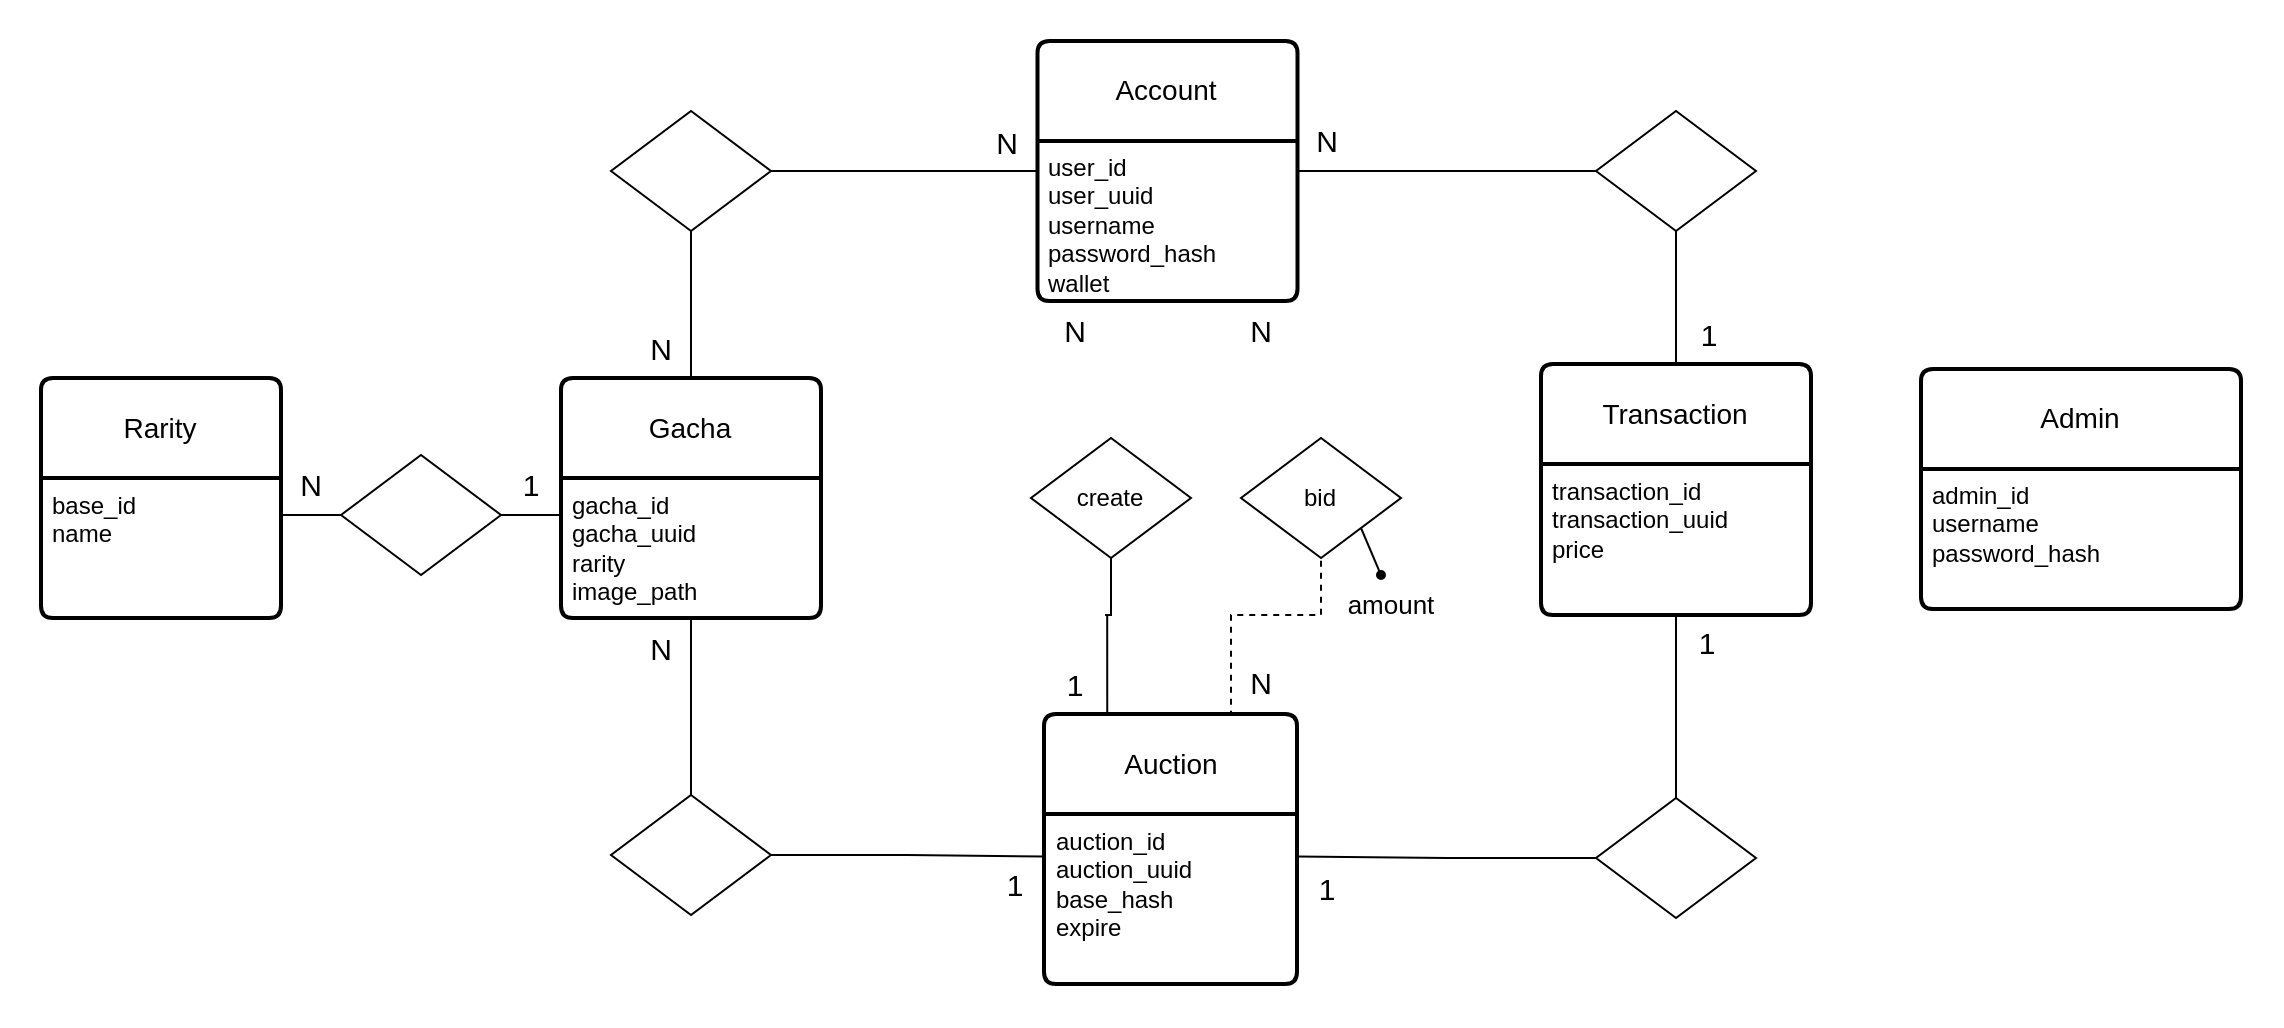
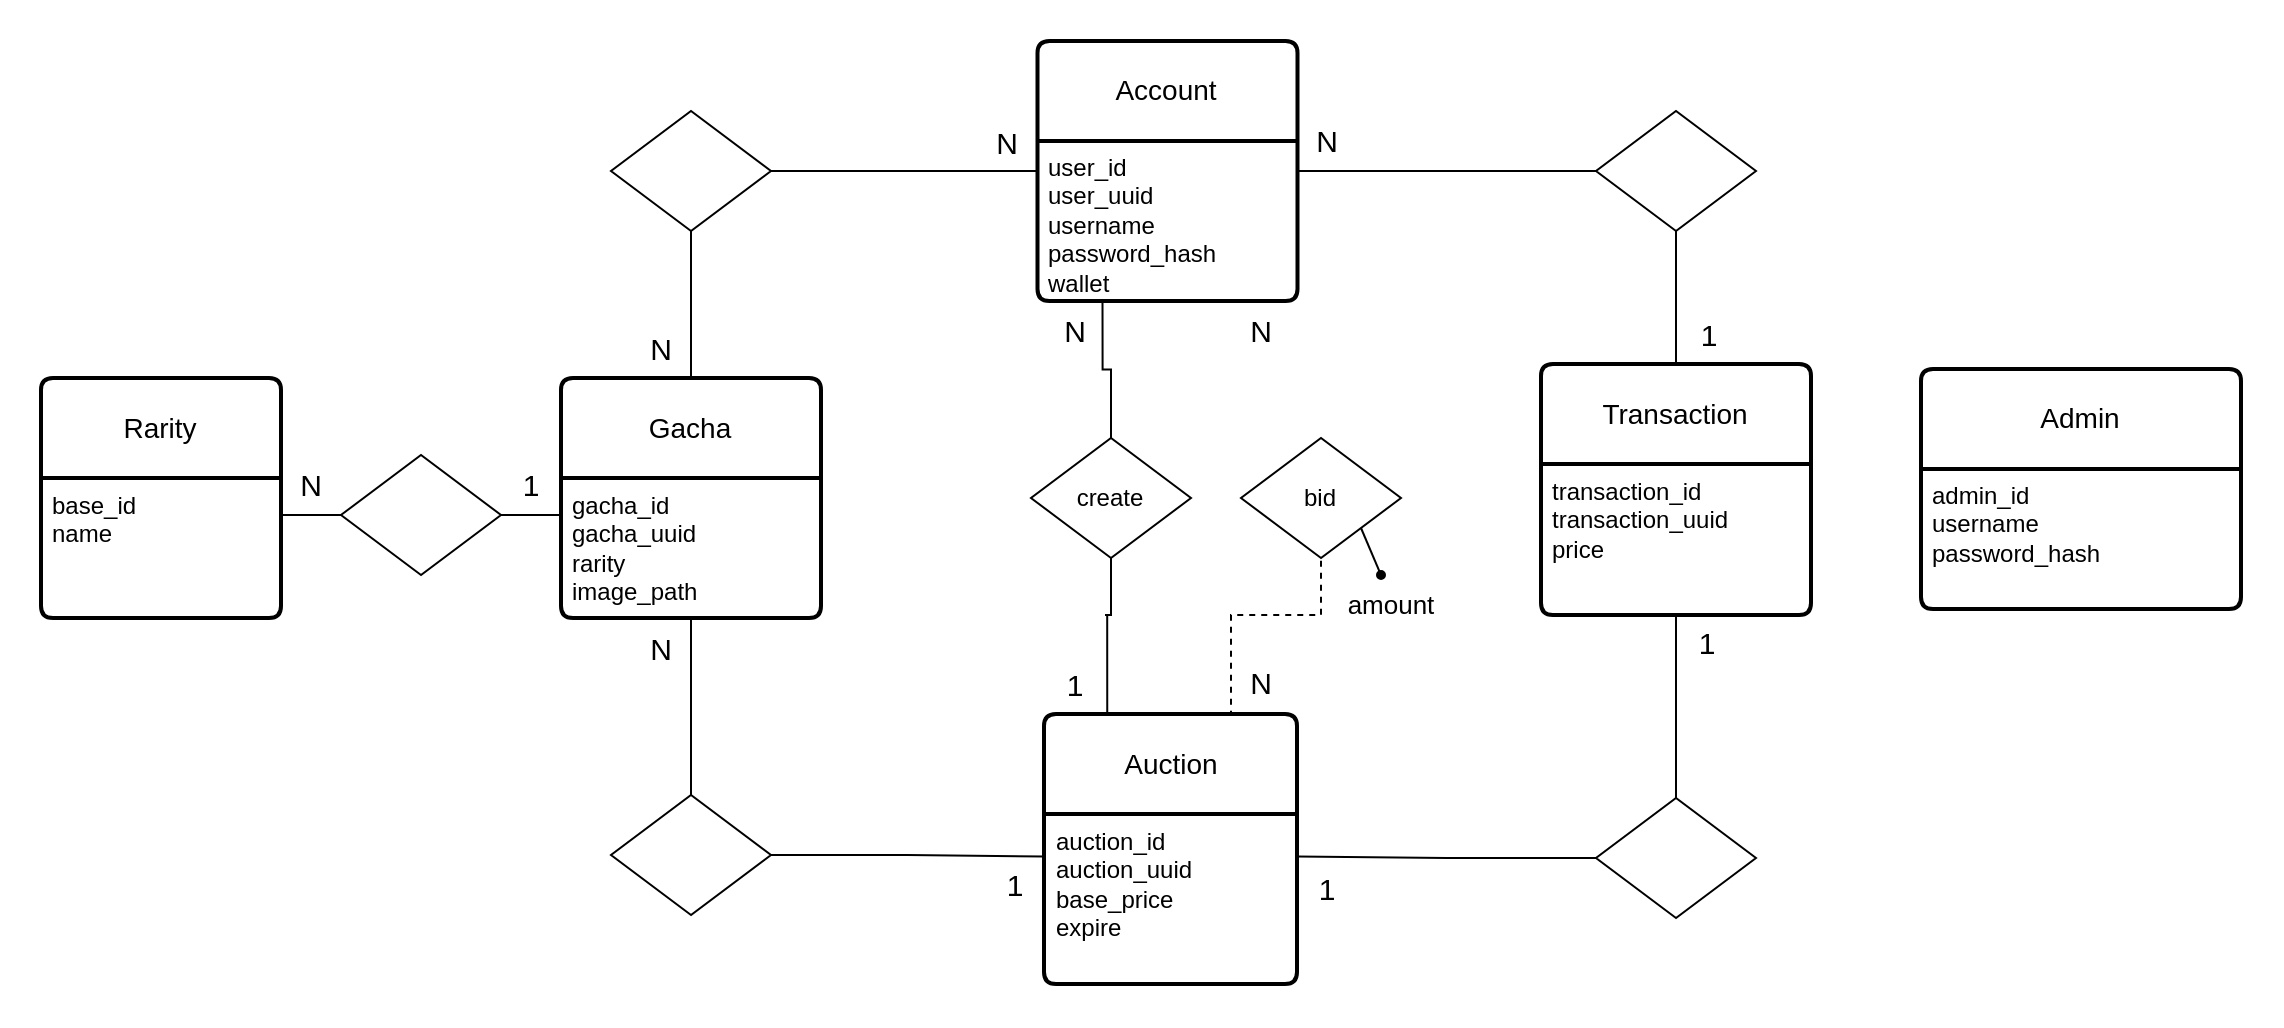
none -> (1109, 370)
(1131, 887) -> (1131, 887)
